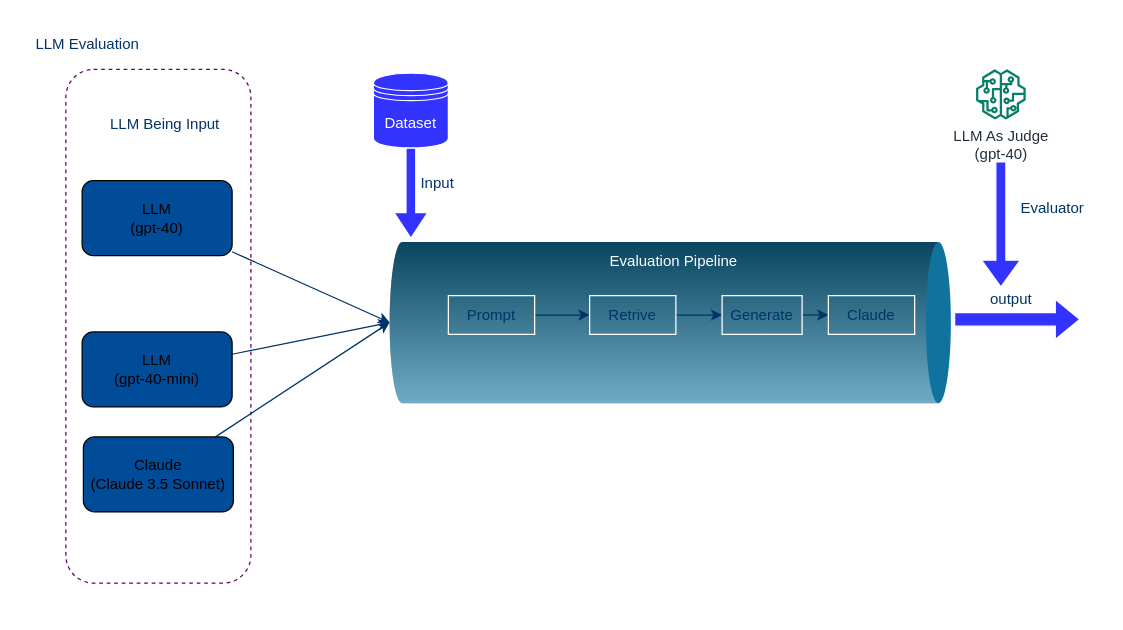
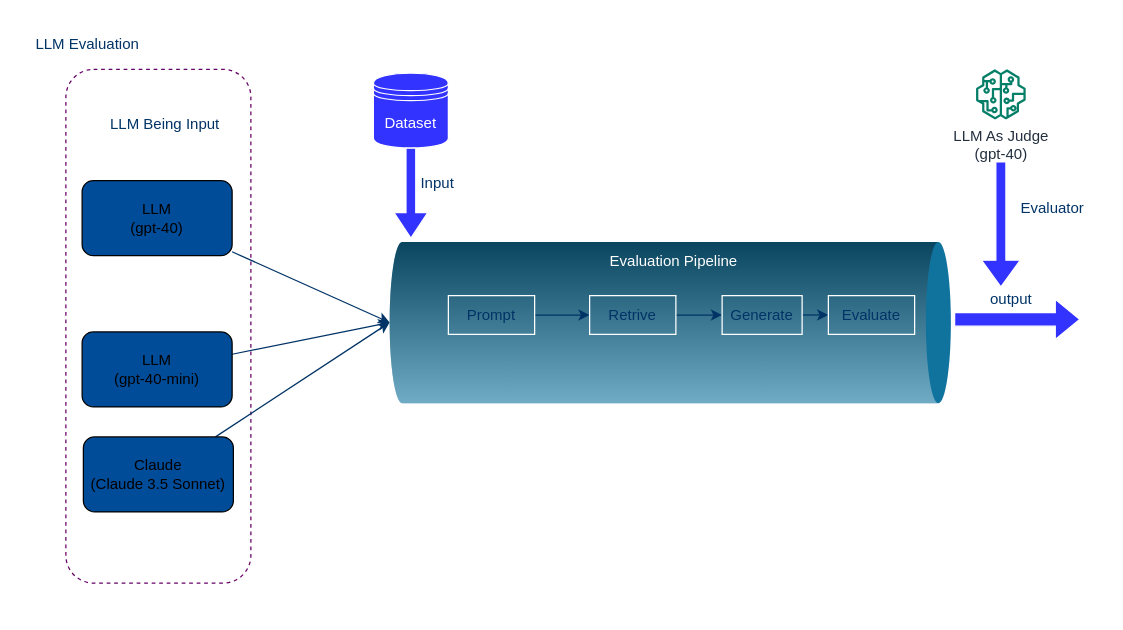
(871, 316) -> (871, 316)
